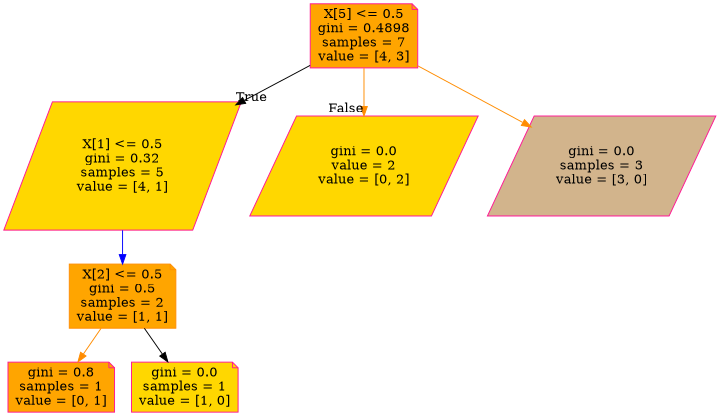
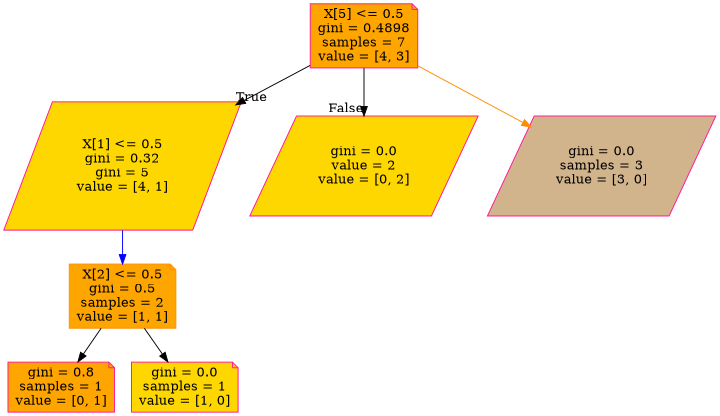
(364, 87) -> (364, 87)
(123, 166) -> (123, 166)
(92, 341) -> (92, 341)
